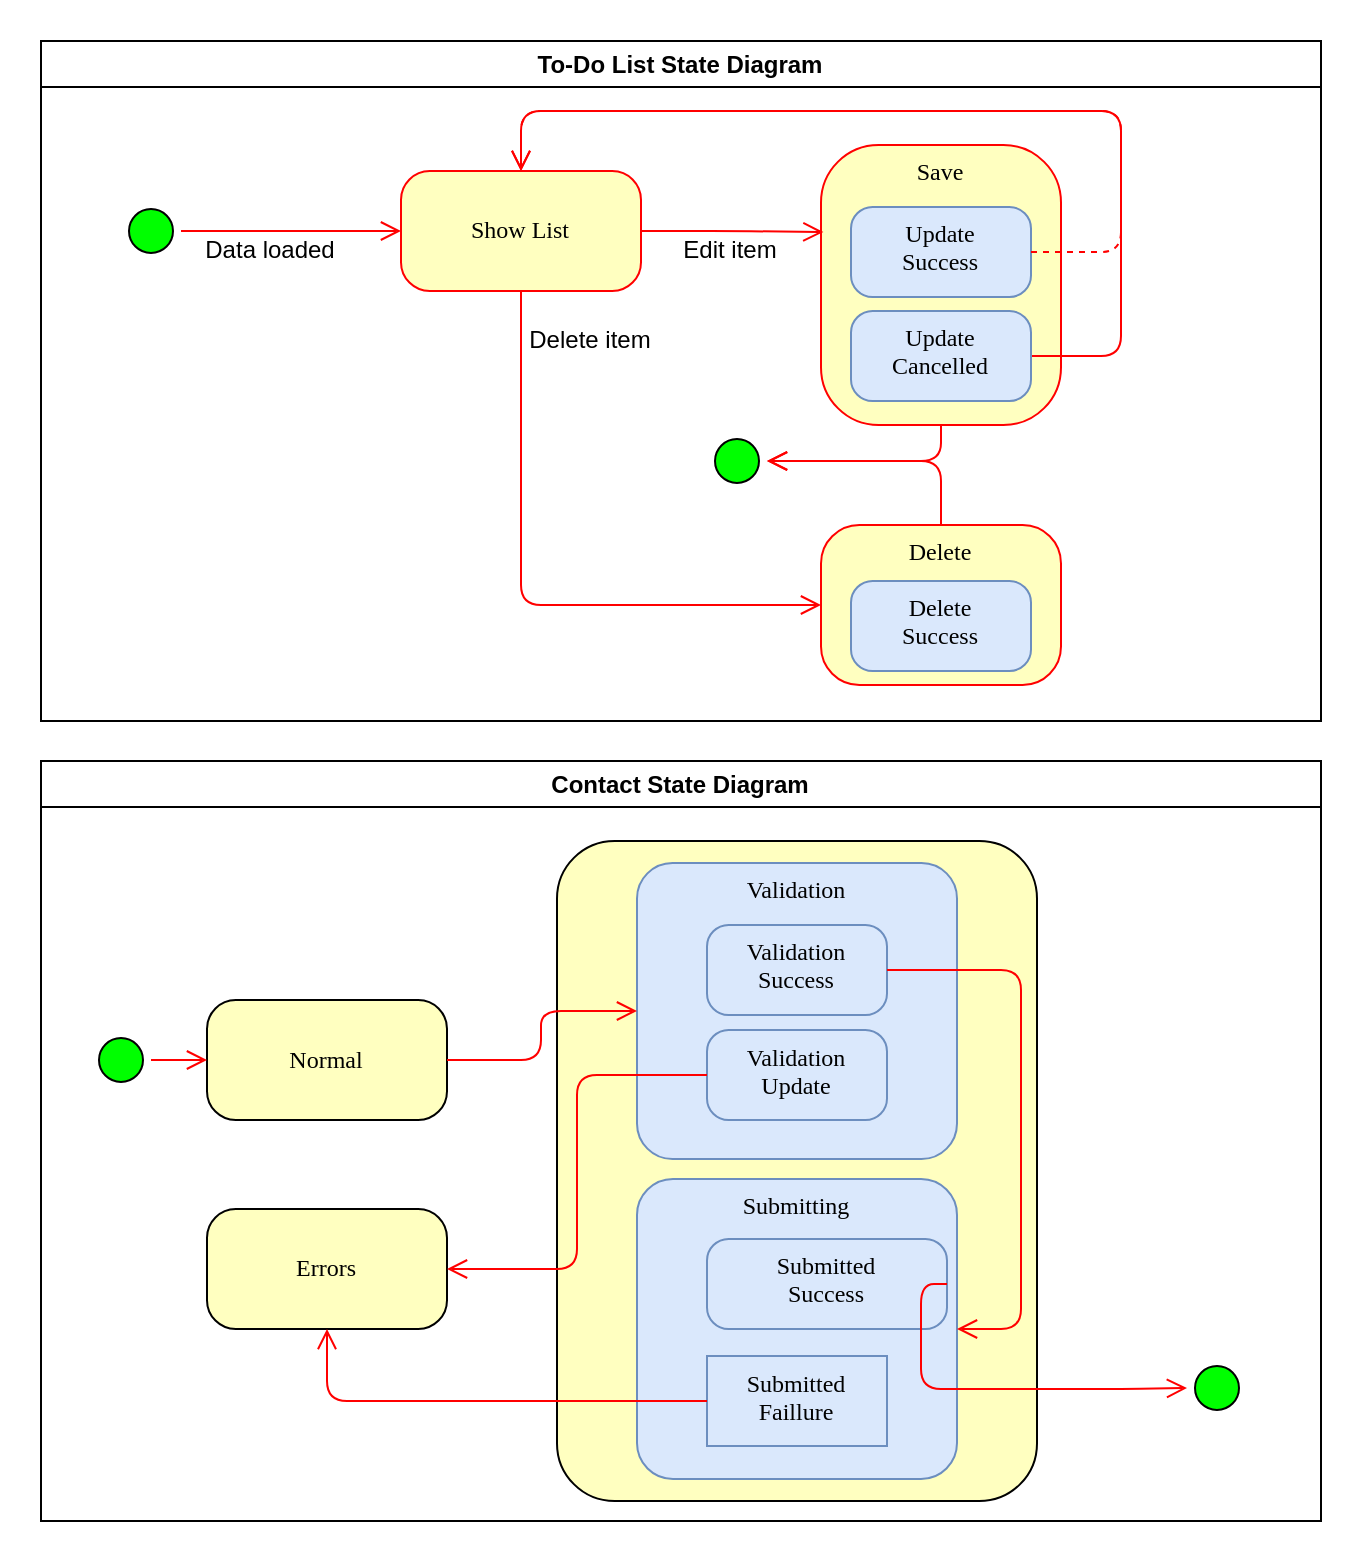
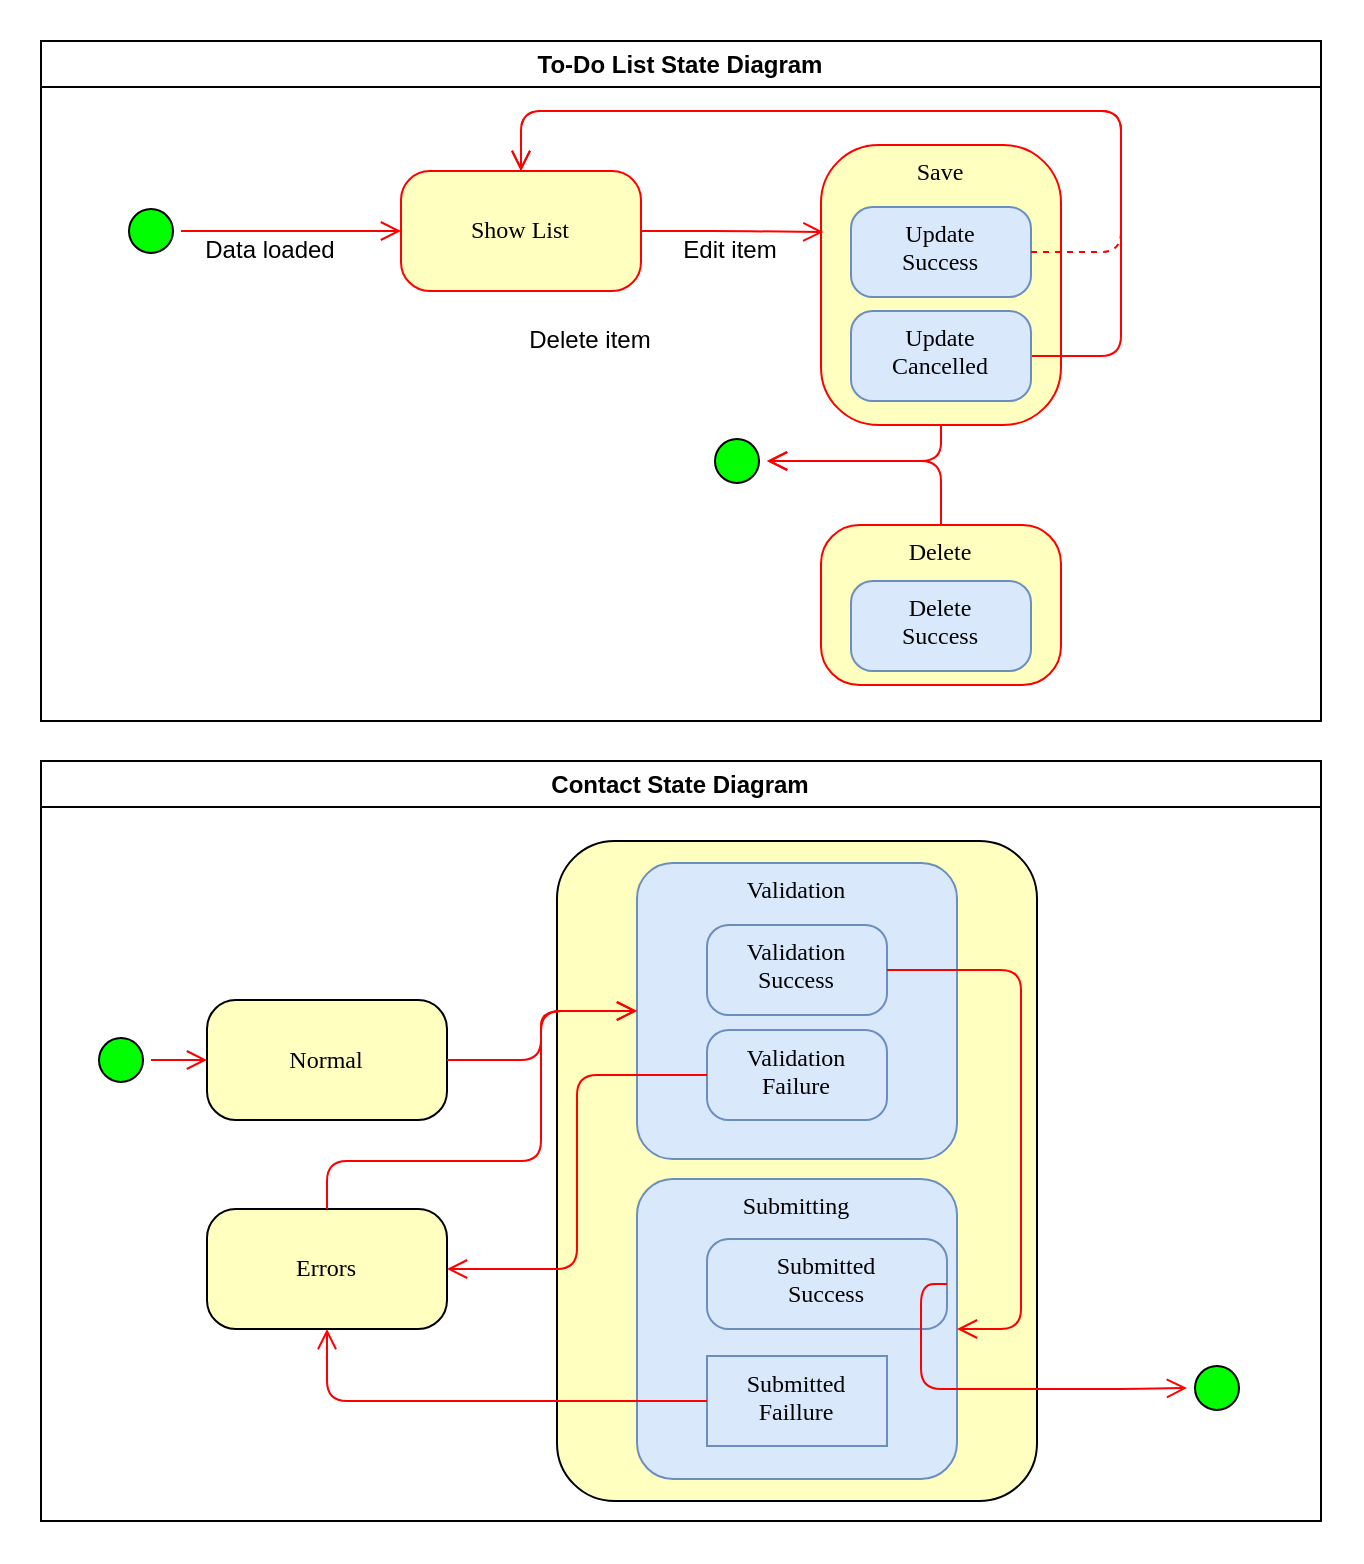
(521, 589) -> none
(797, 1074) -> (797, 1074)
none -> (464, 1161)
